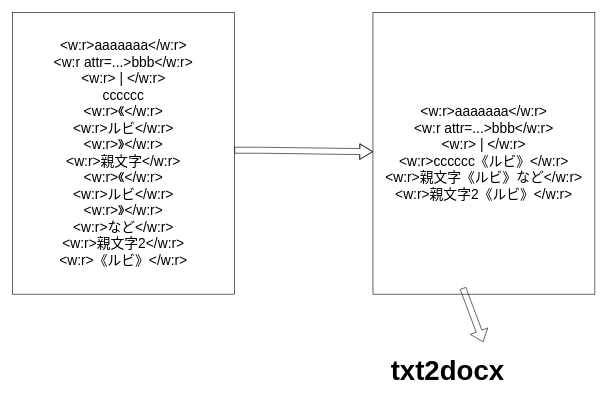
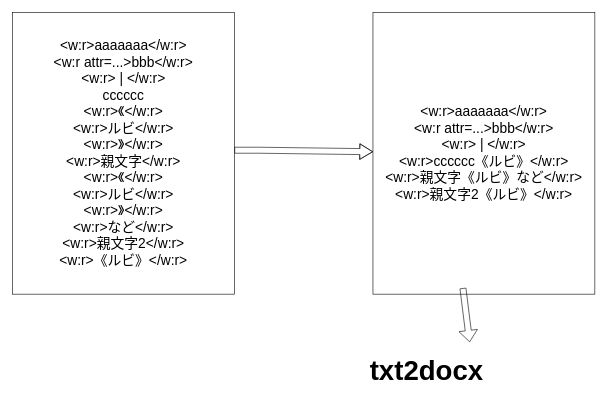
(494, 372) -> (473, 372)
